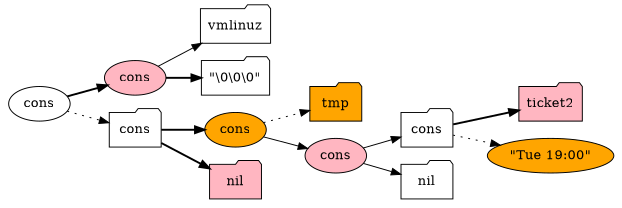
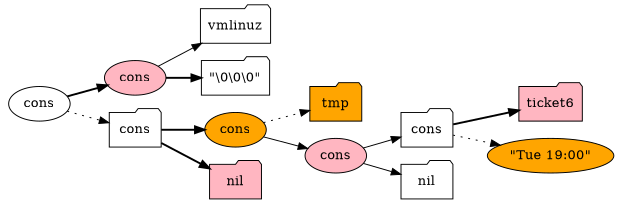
(551, 104) -> (551, 104)
